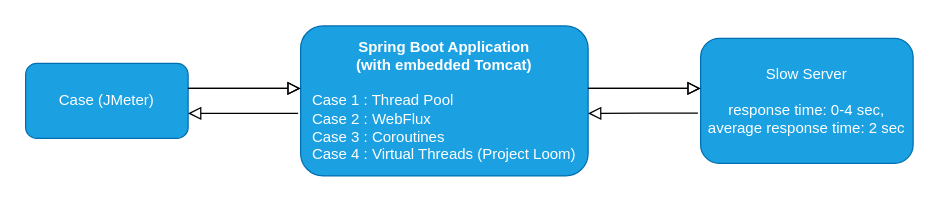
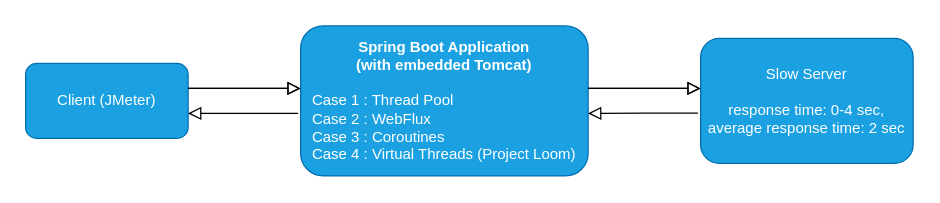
(107, 101) -> (107, 101)
